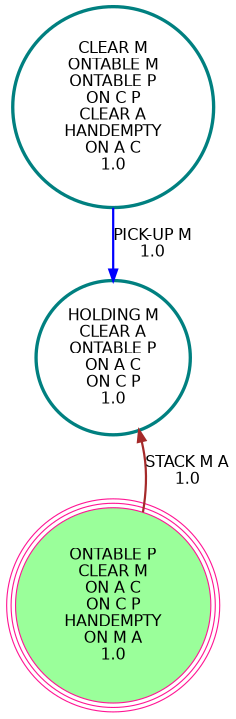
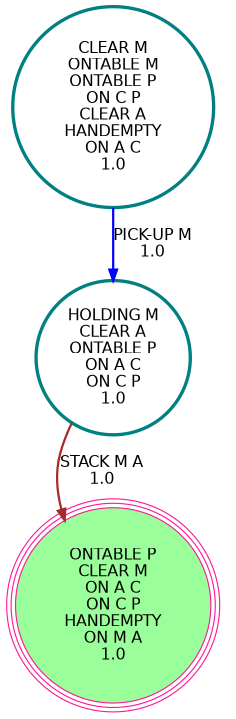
(146, 477) -> (58, 465)
